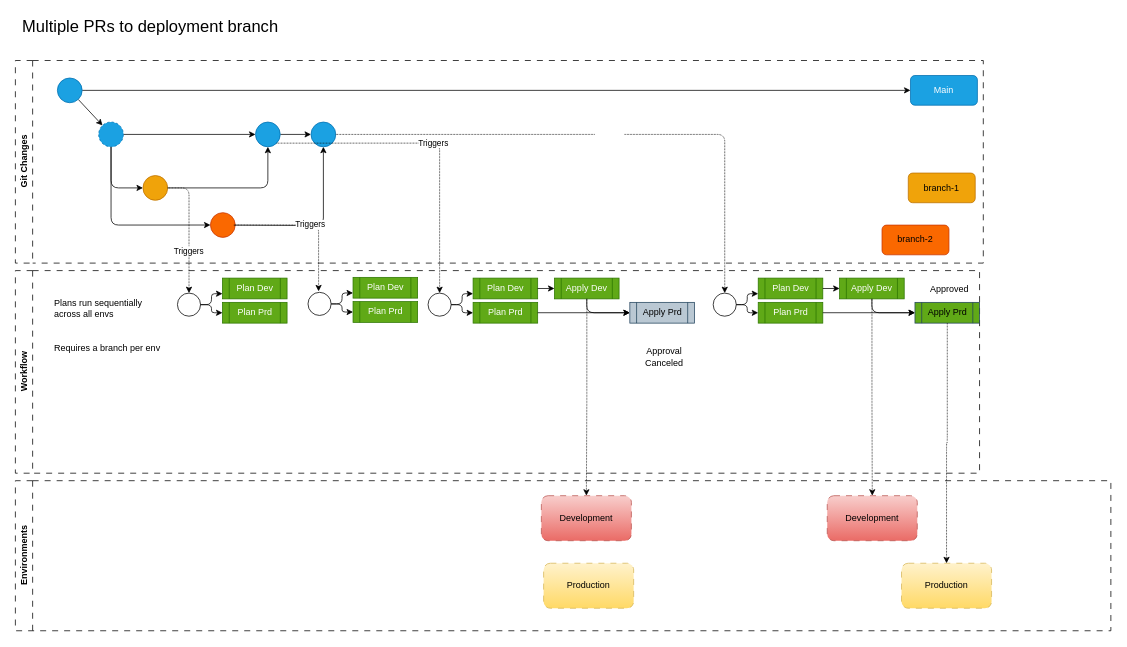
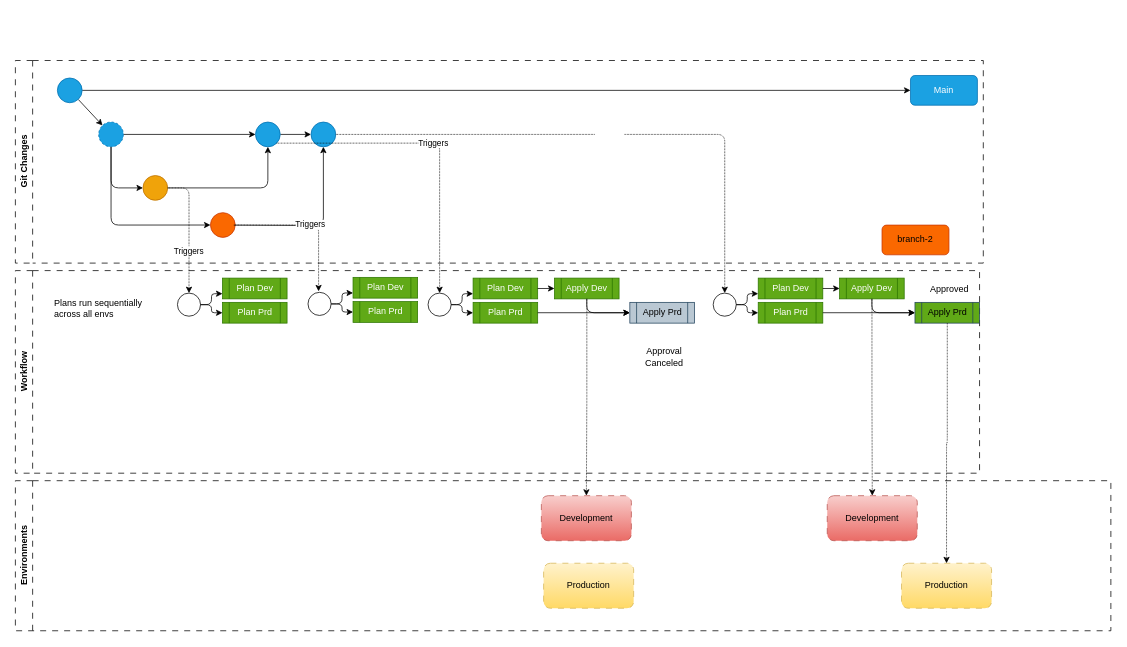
(150, 27) -> none
(941, 188) -> none
(177, 390) -> none
